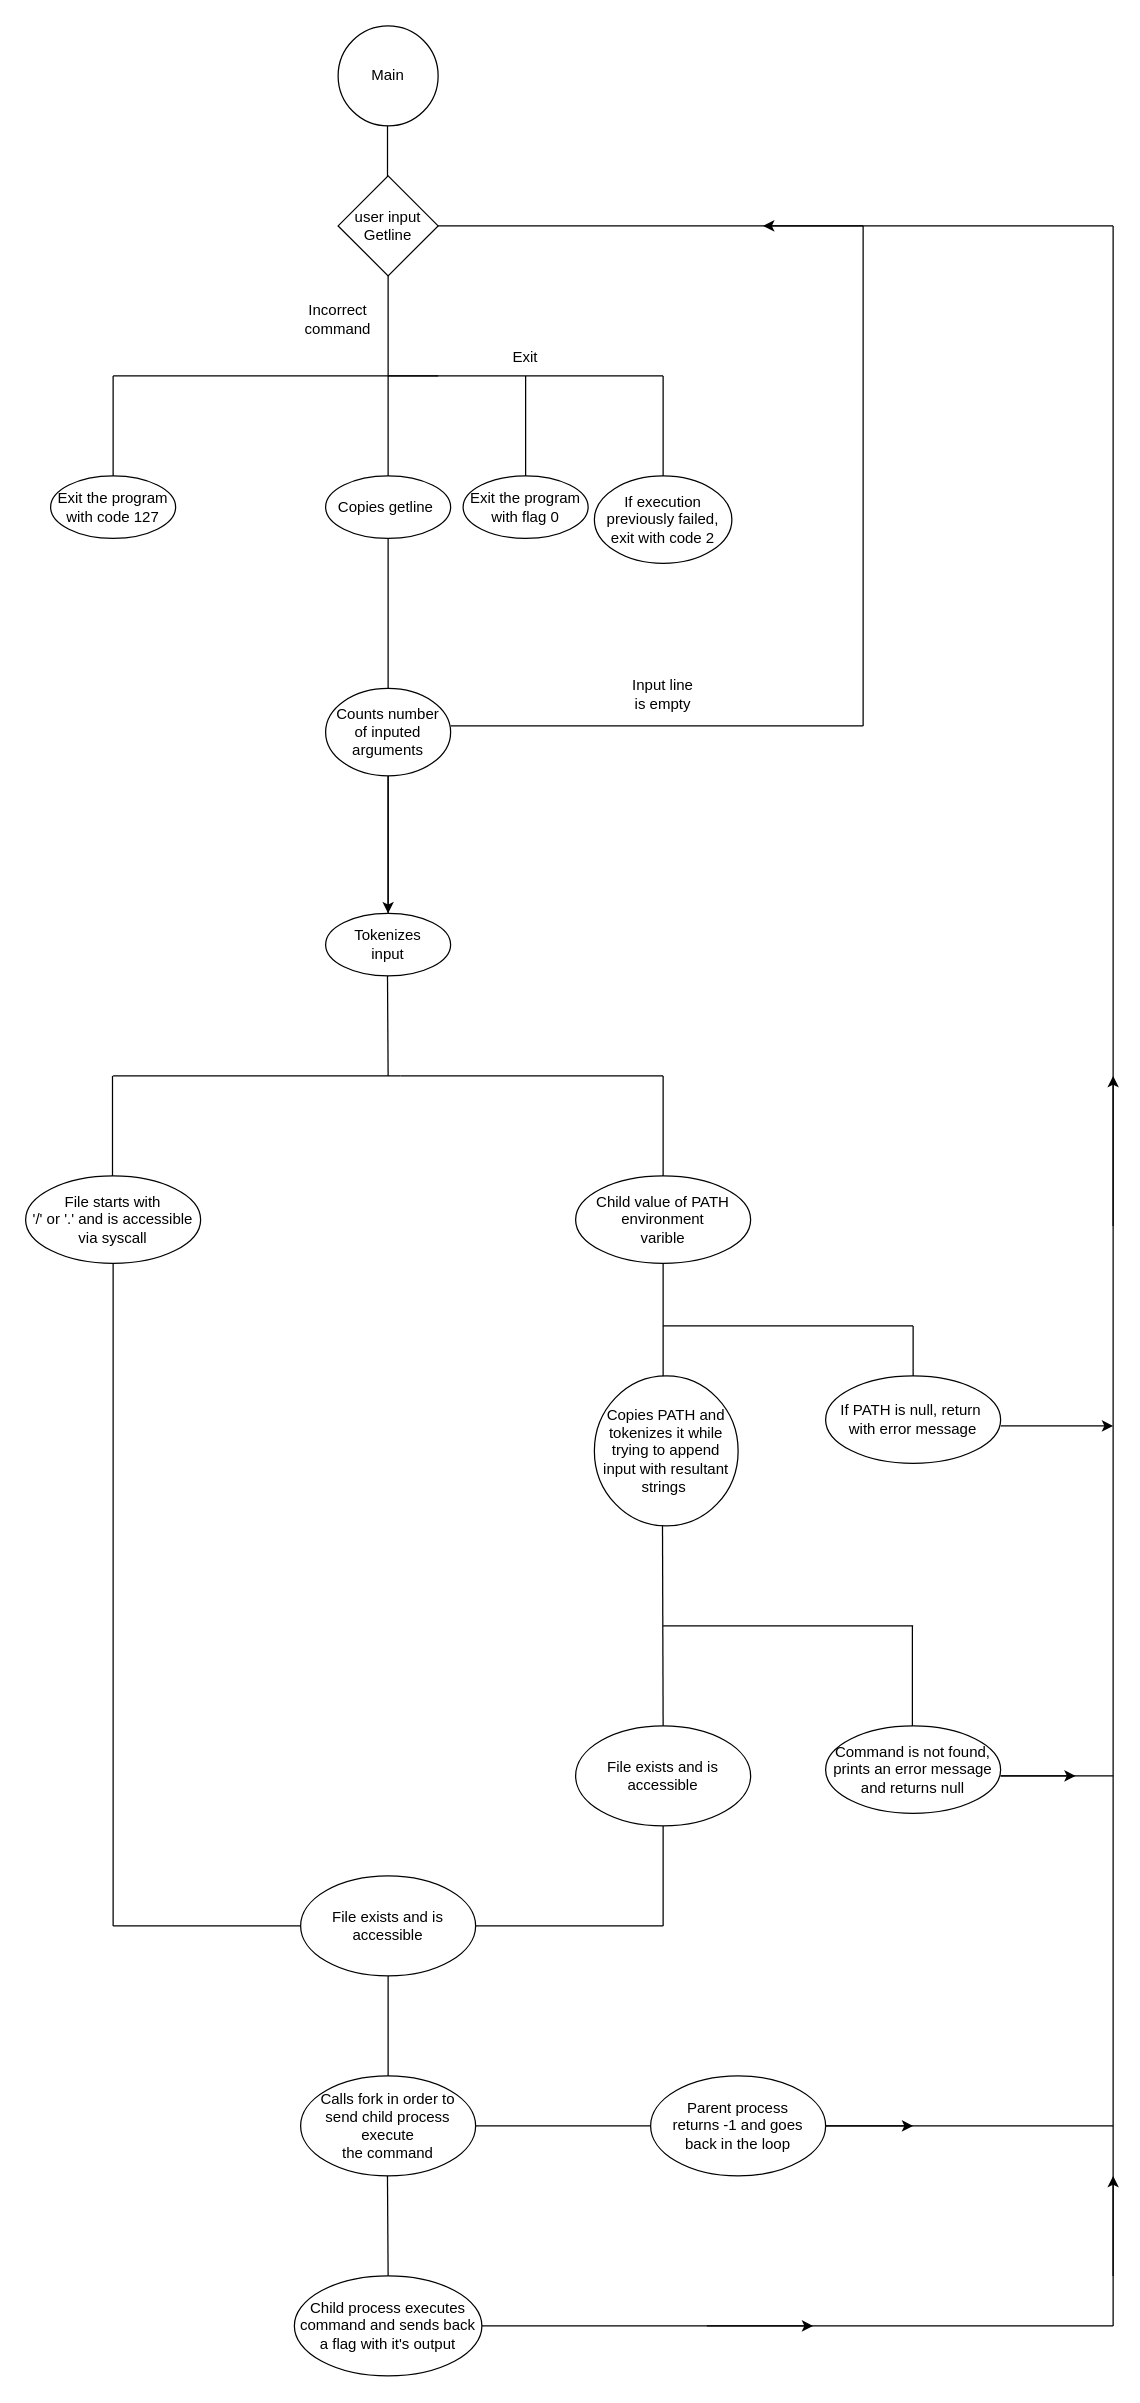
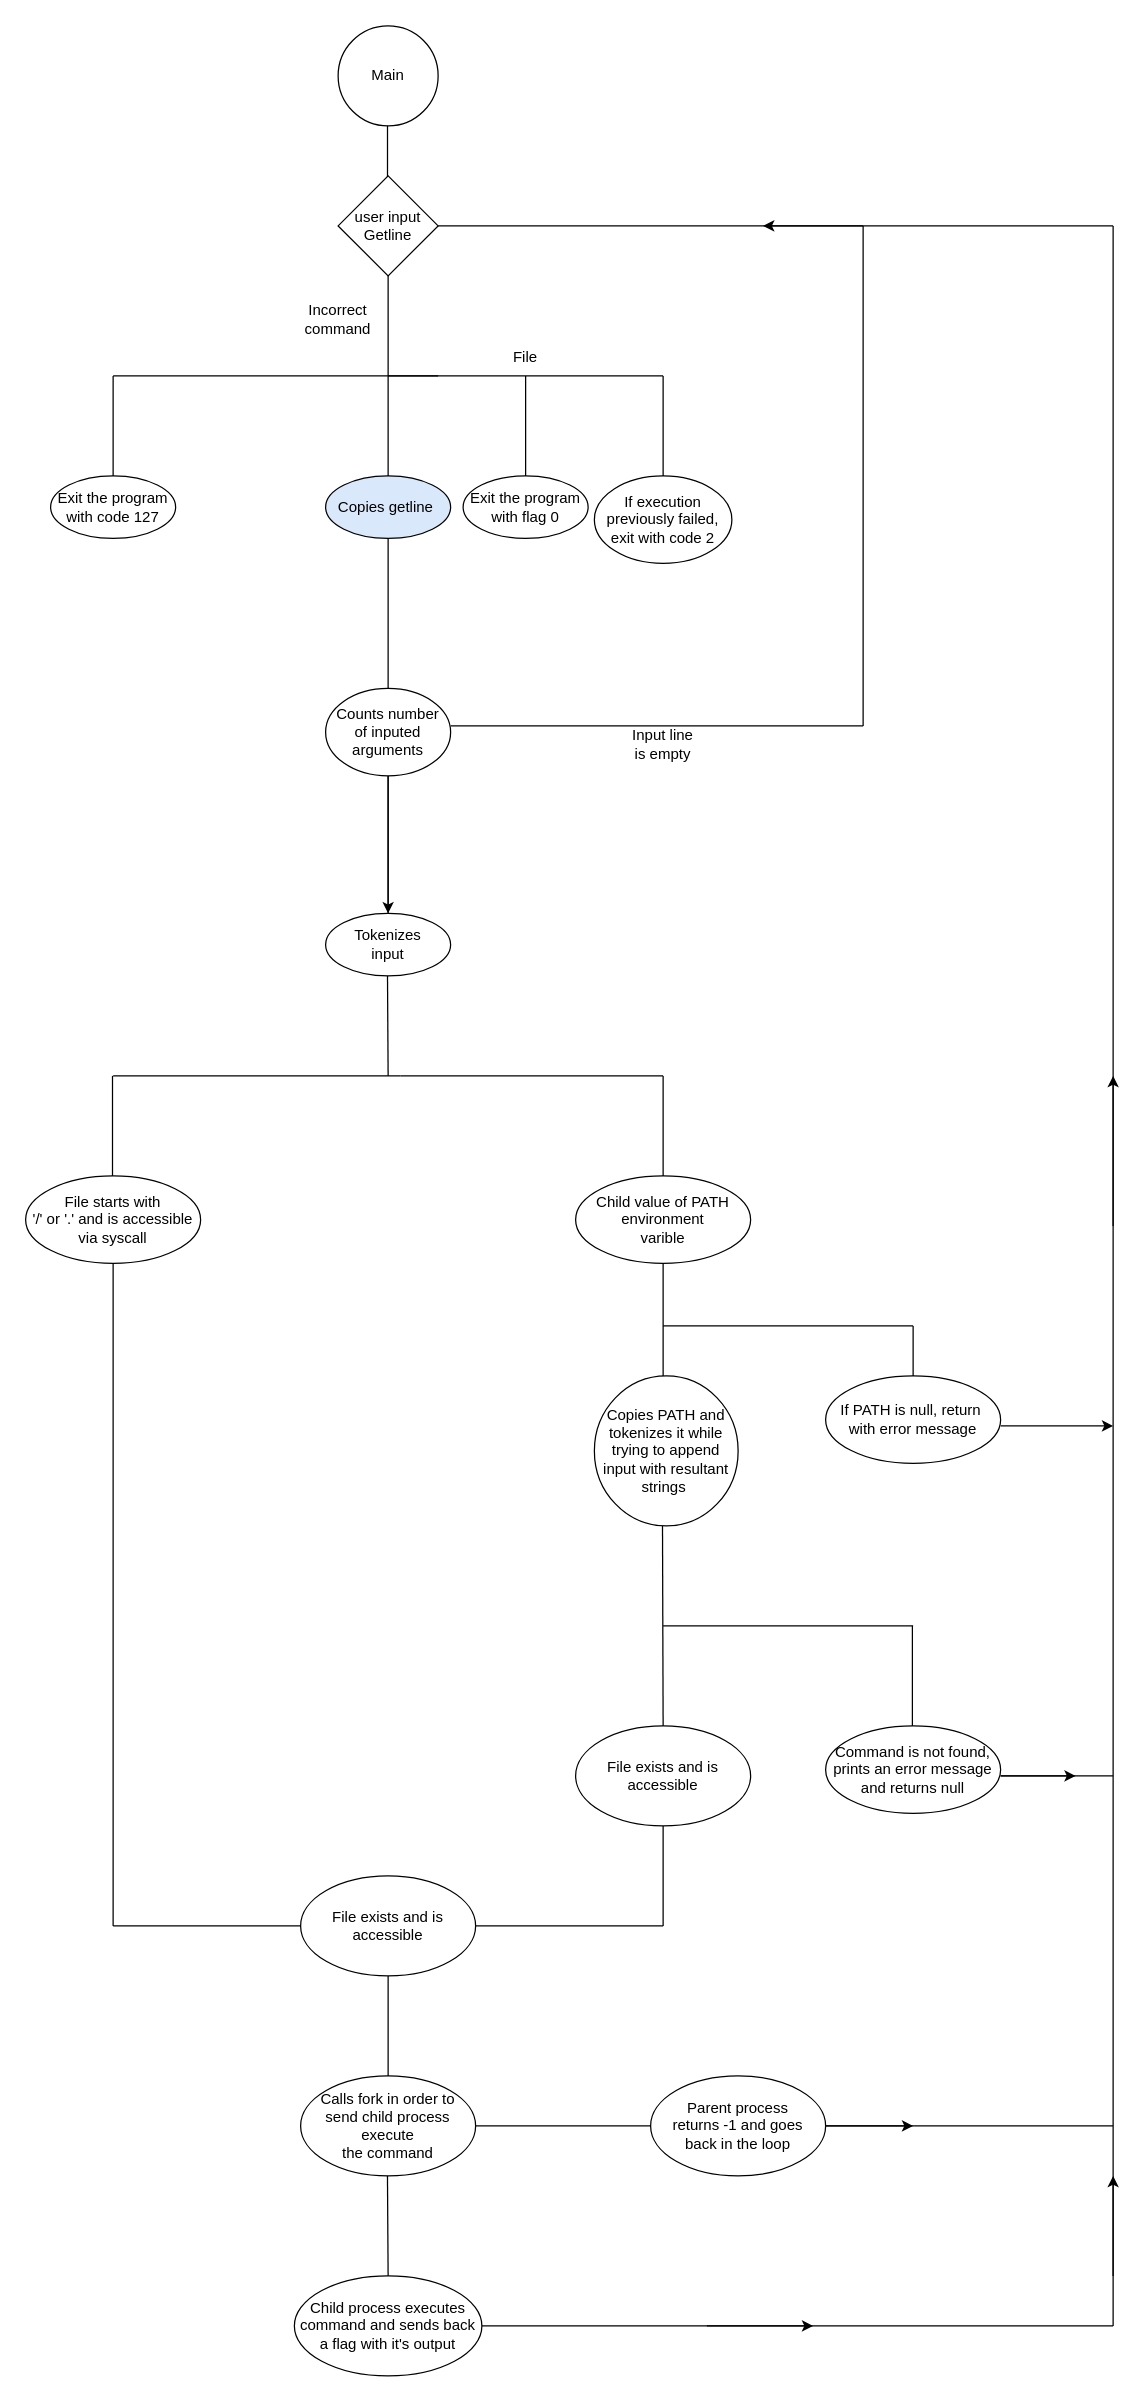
(526, 357) -> (526, 357)
(388, 507) -> (388, 507)
(663, 694) -> (663, 744)
